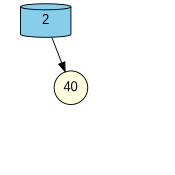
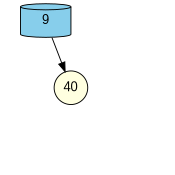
(46, 21) -> (46, 21)
